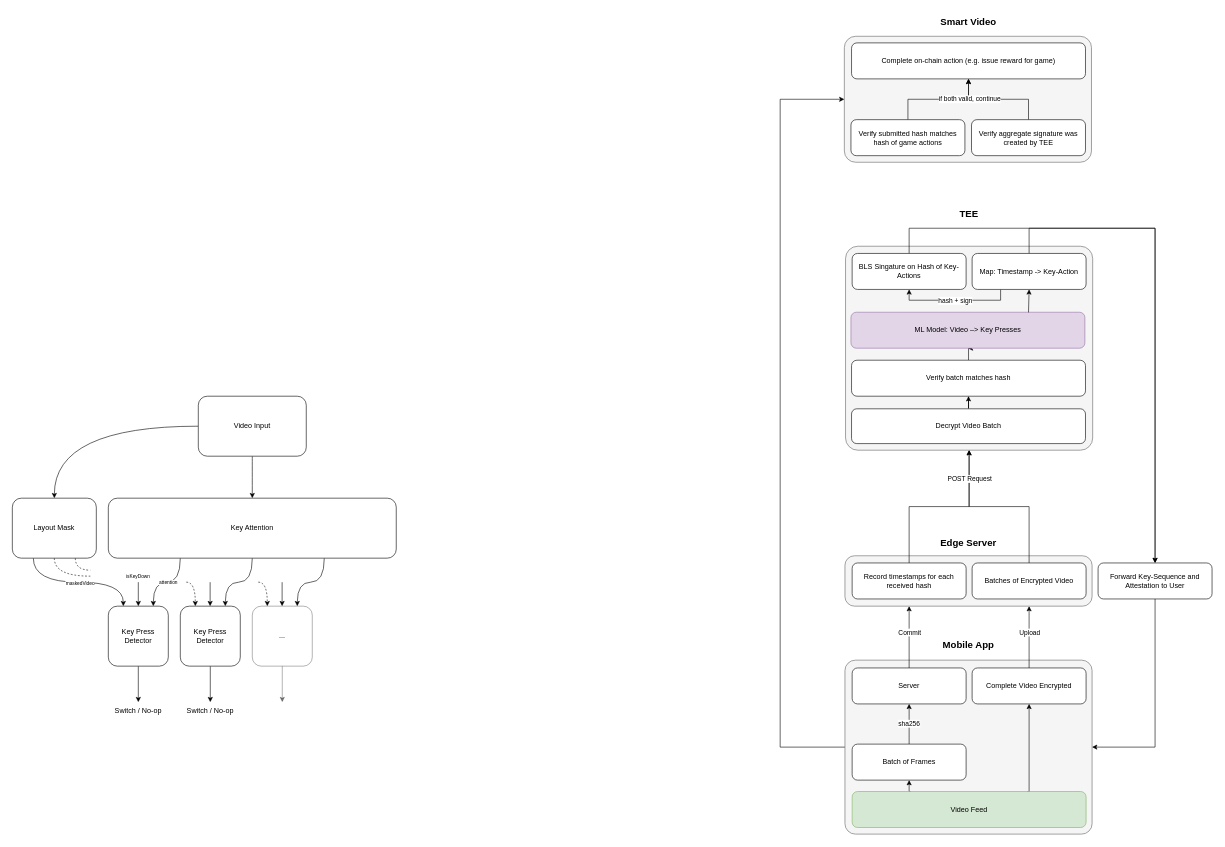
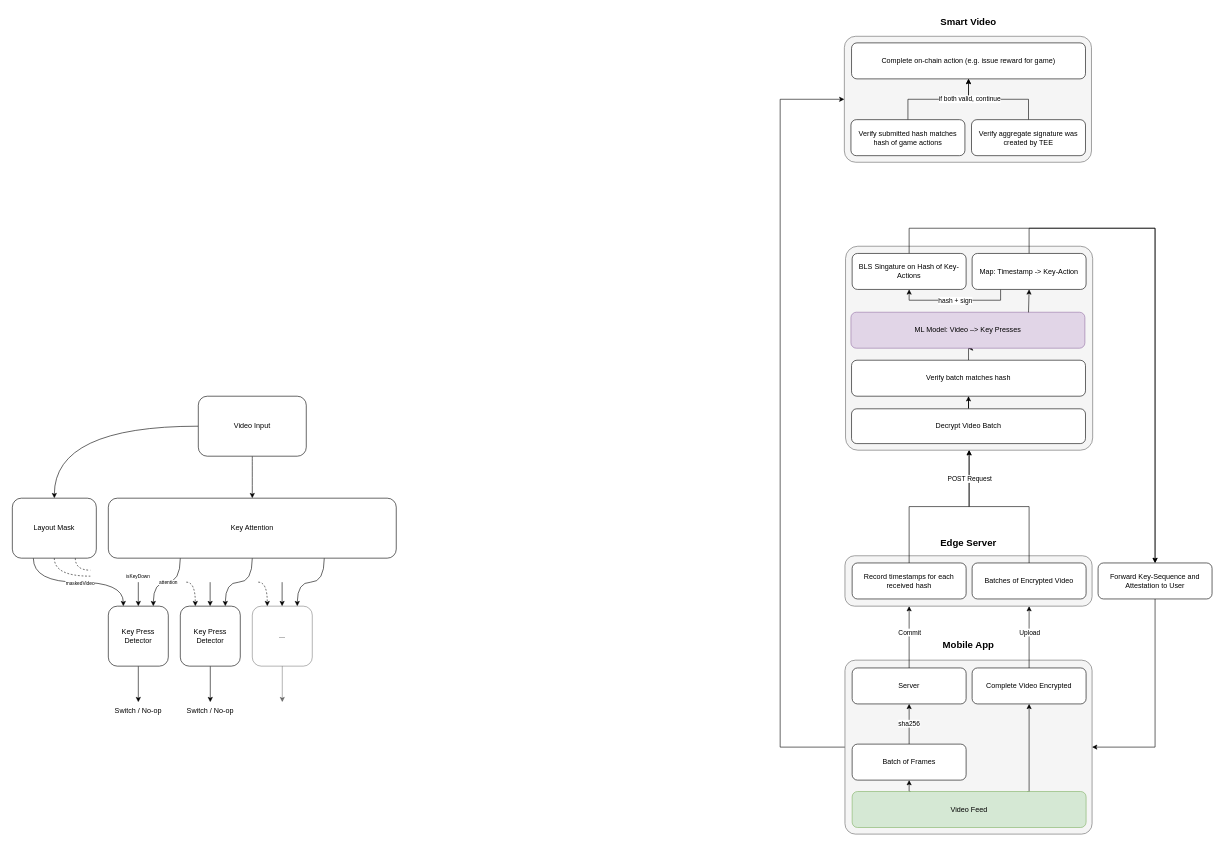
(969, 213) -> none
